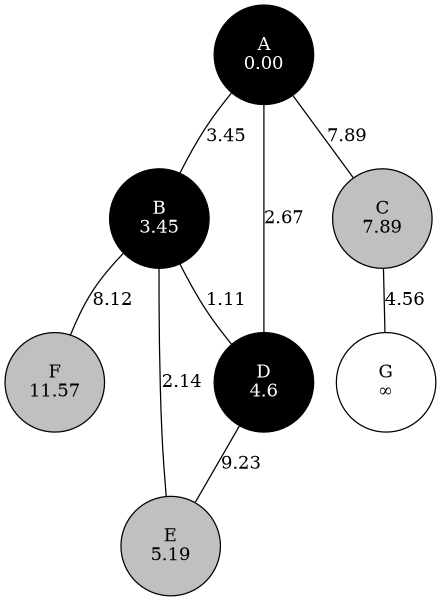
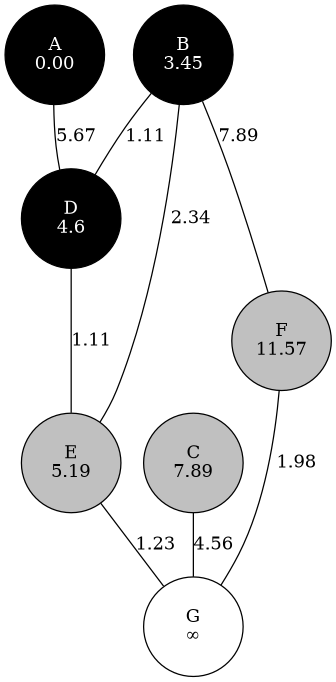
(203, 132) -> none
(323, 137) -> none
(284, 219) -> (76, 137)
(113, 300) -> (239, 137)
(182, 382) -> (191, 219)
(241, 464) -> (91, 341)
none -> (262, 492)
none -> (132, 545)
